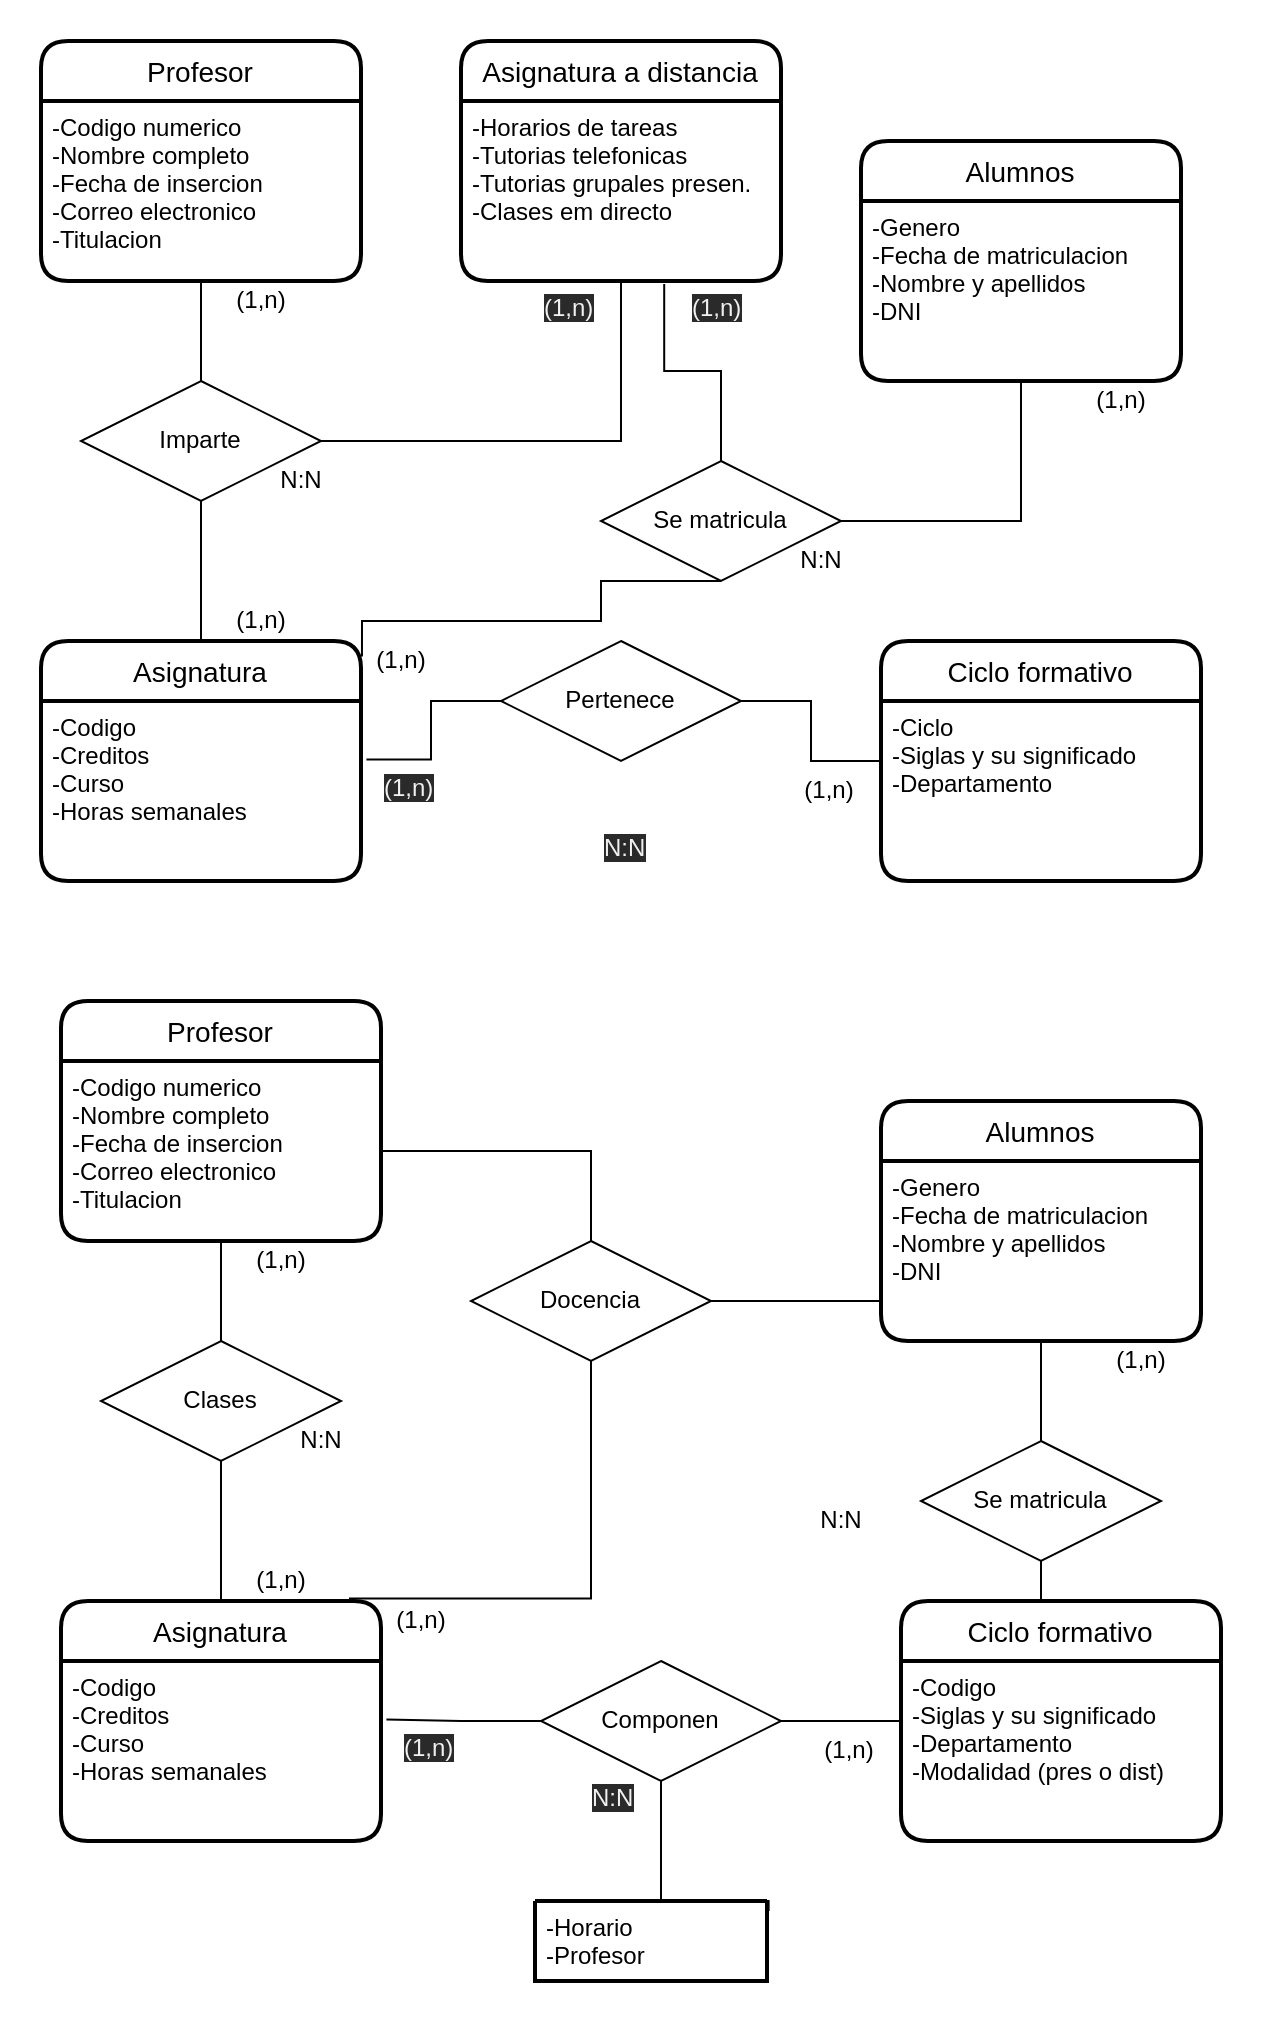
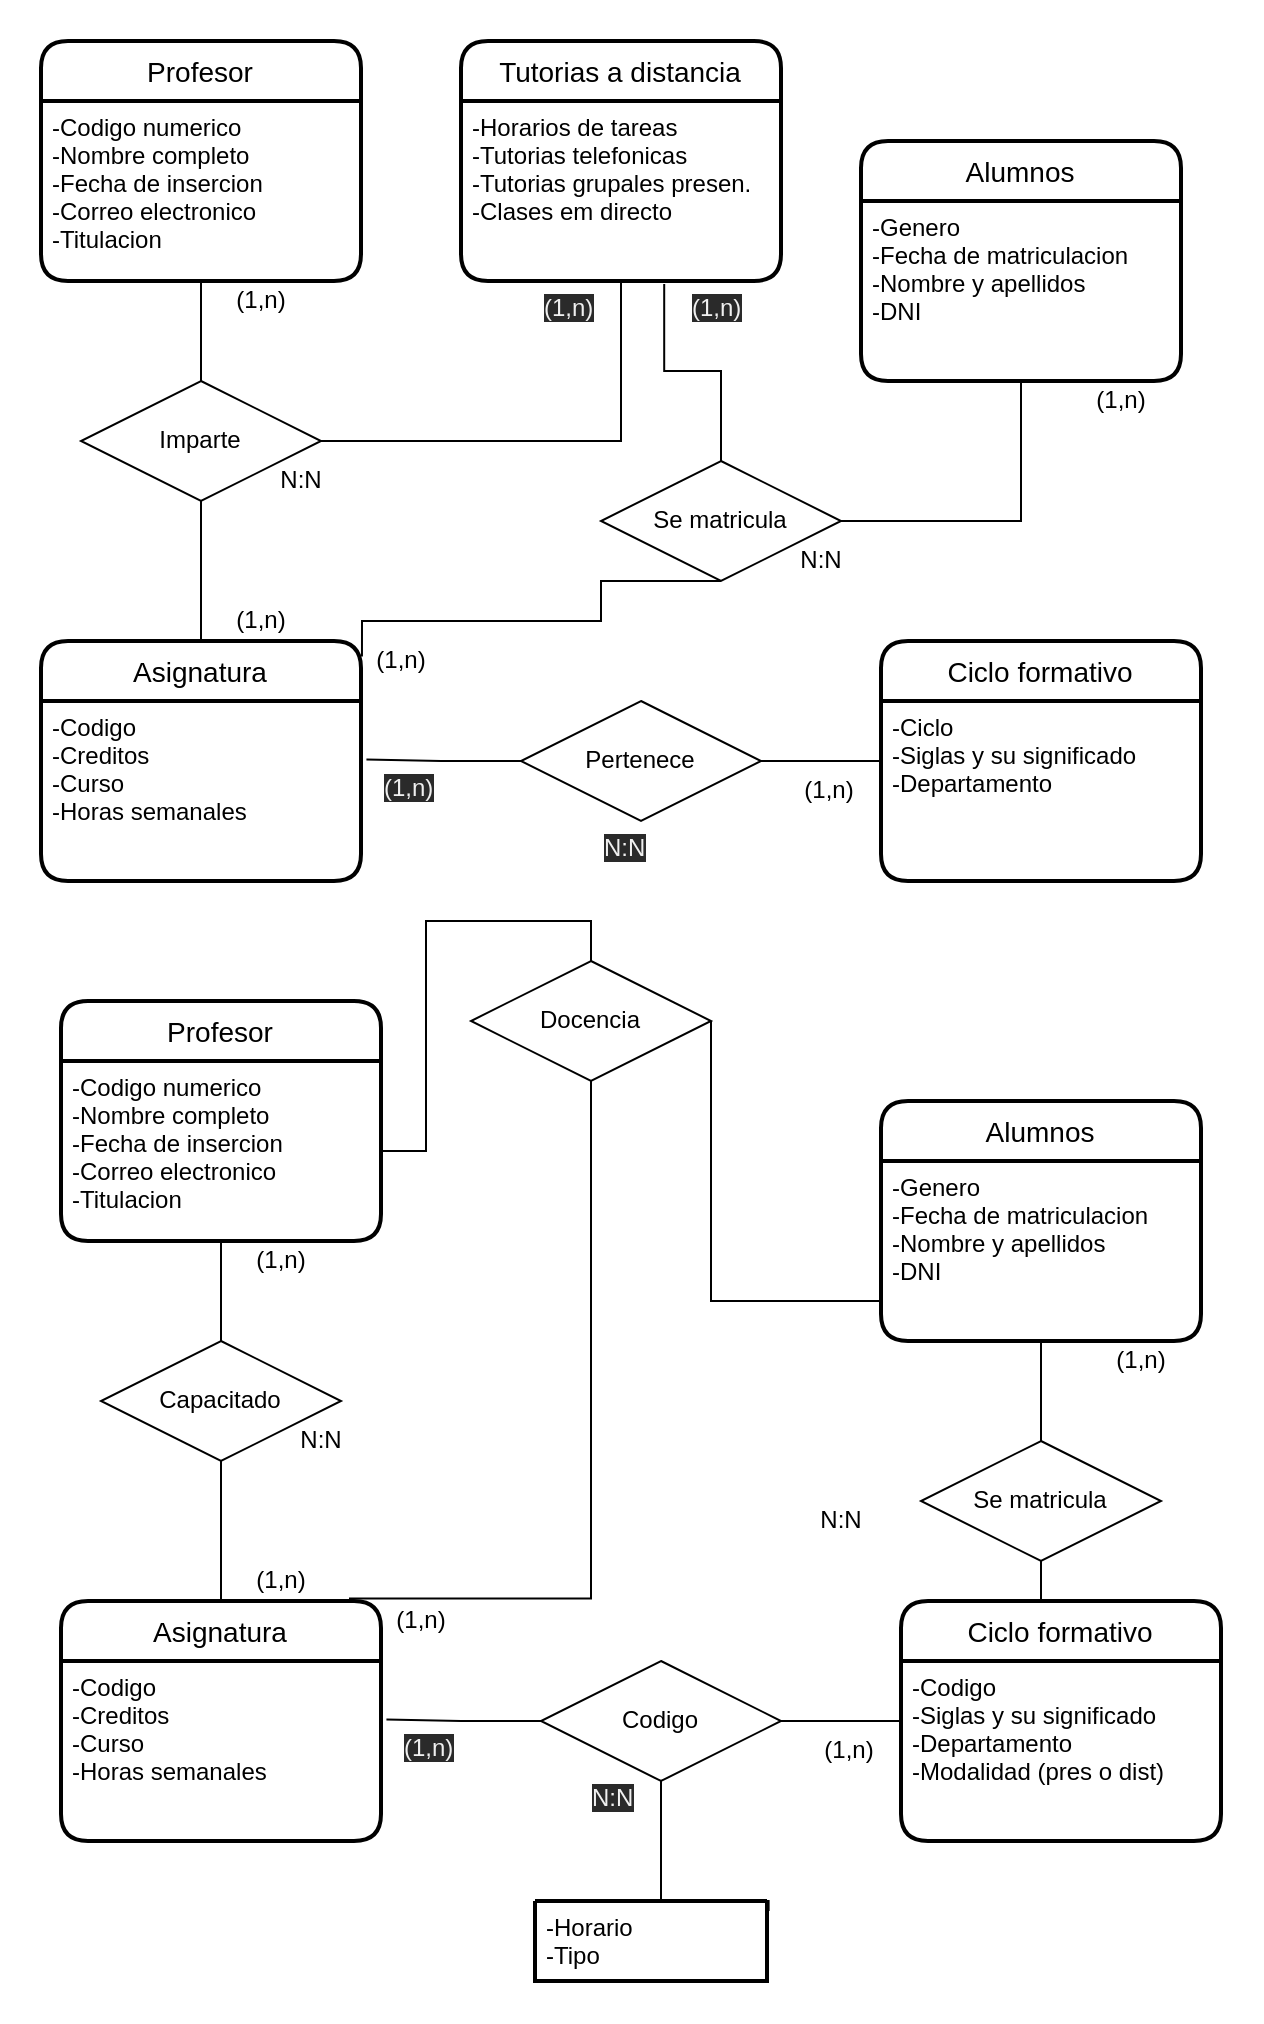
(620, 73) -> (620, 73)
(621, 701) -> (641, 761)
(591, 1301) -> (591, 1021)
(221, 1401) -> (221, 1401)
(661, 1721) -> (661, 1721)
(597, 1928) -> (597, 1928)
